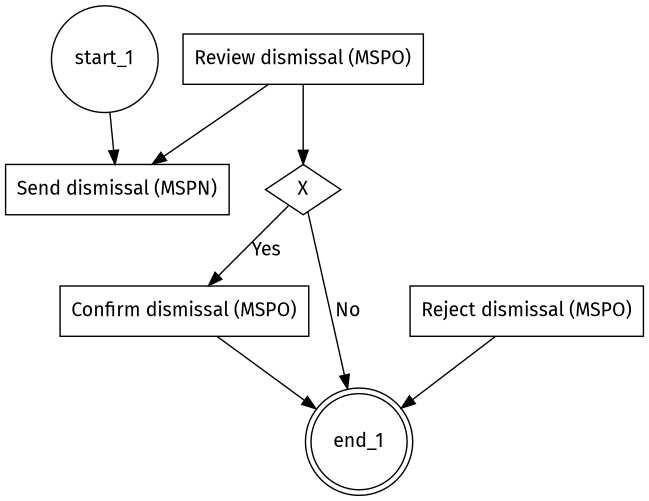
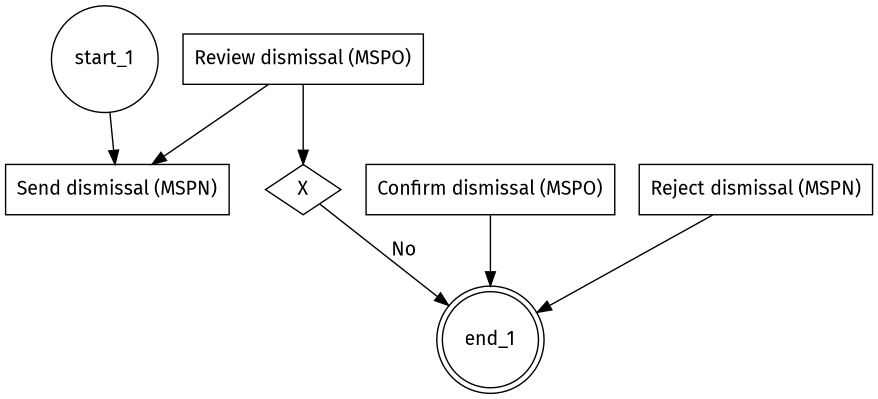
(254, 241) -> none
(527, 311) -> (756, 190)
